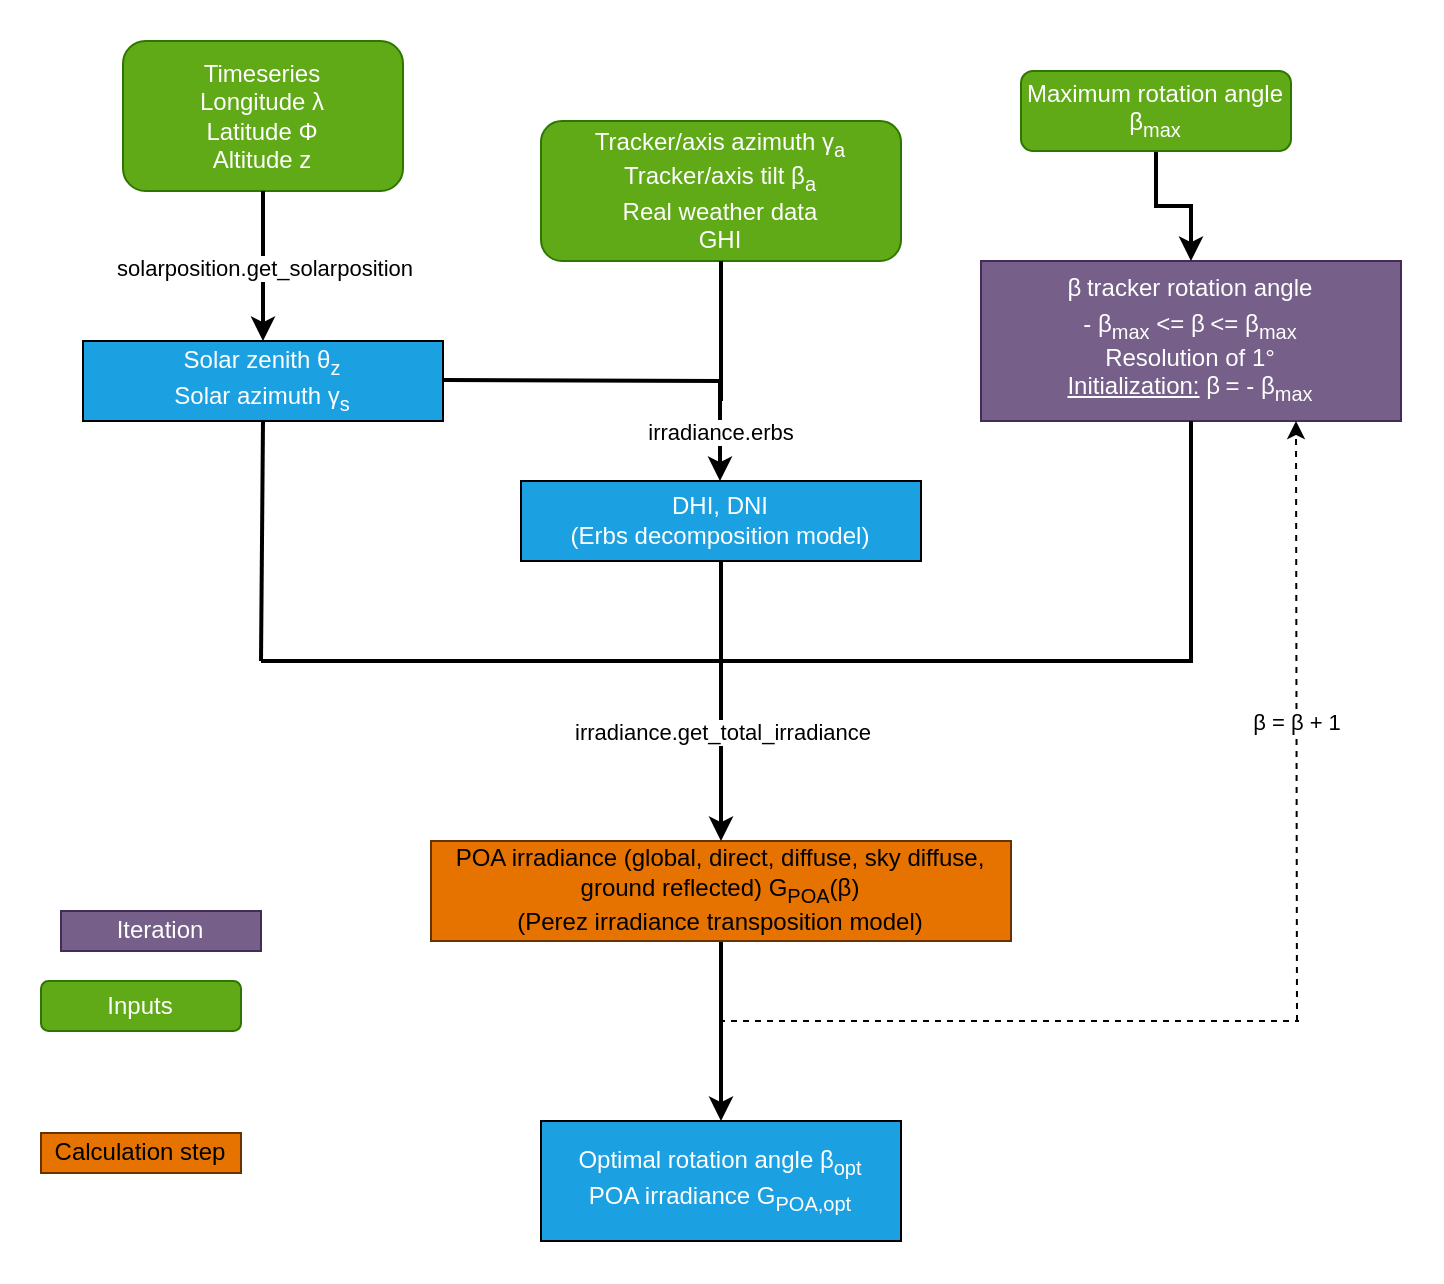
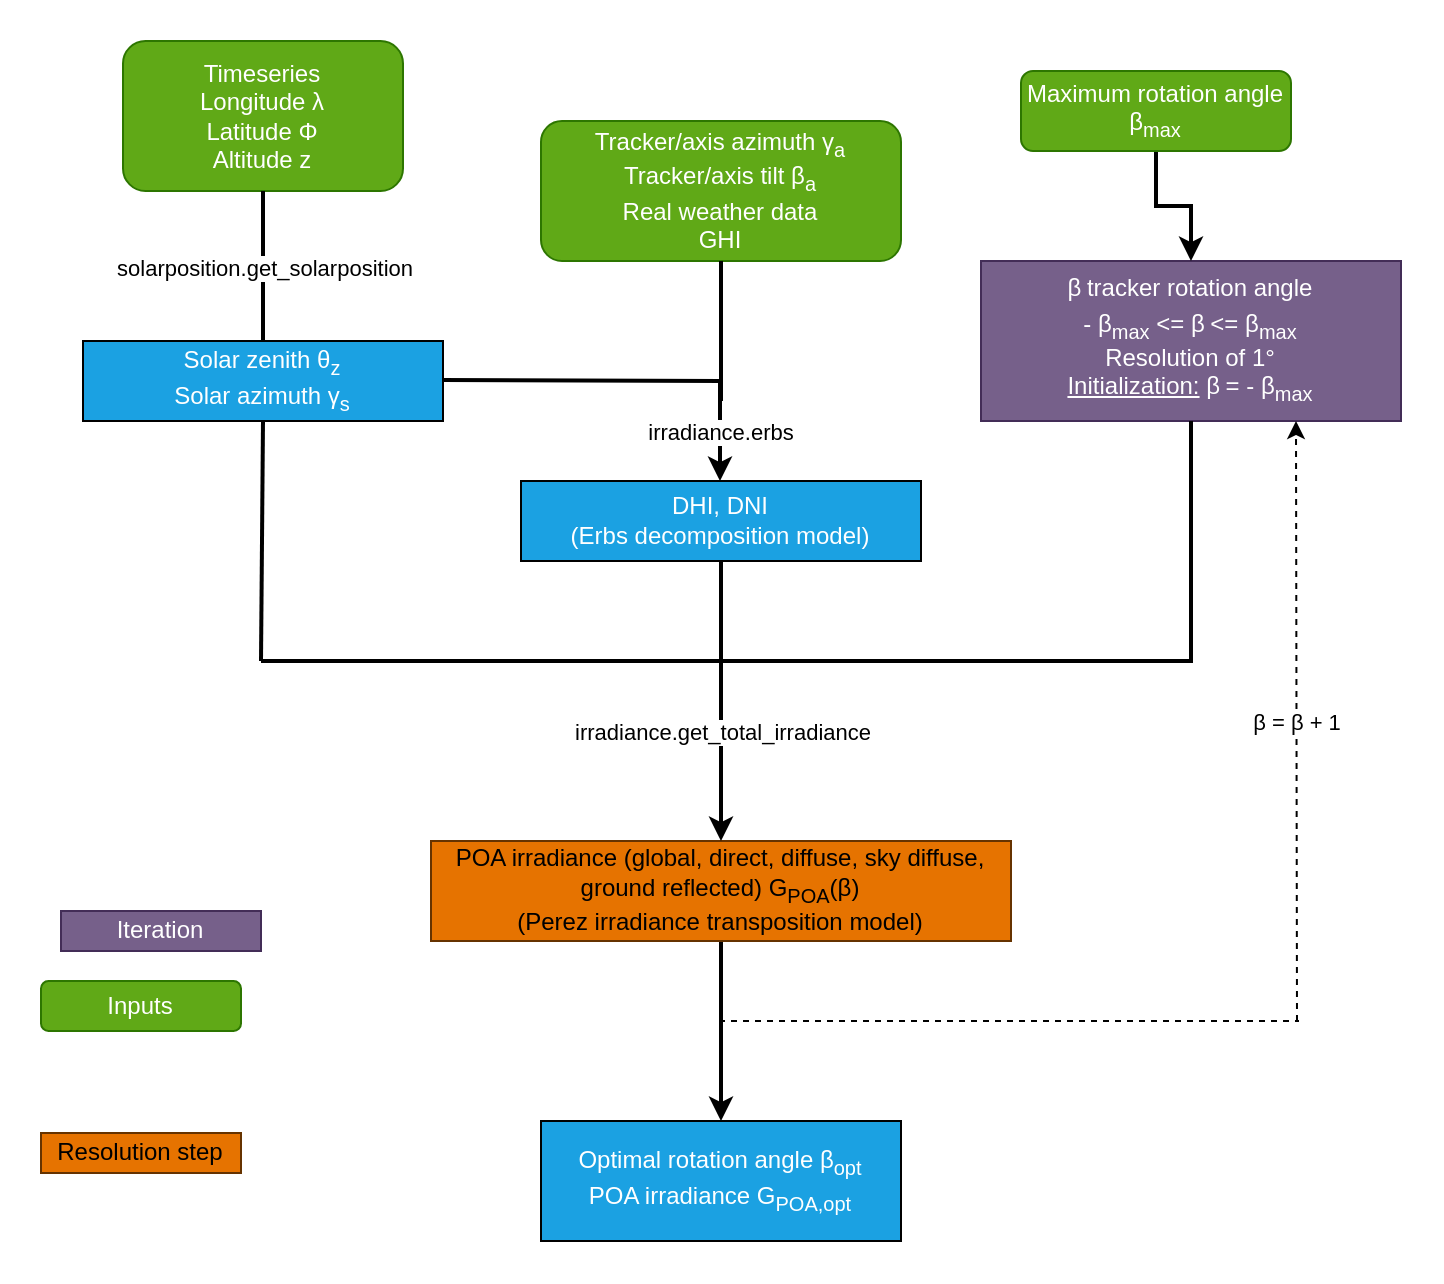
(263, 322) -> (263, 330)
(141, 1153) -> (141, 1153)
